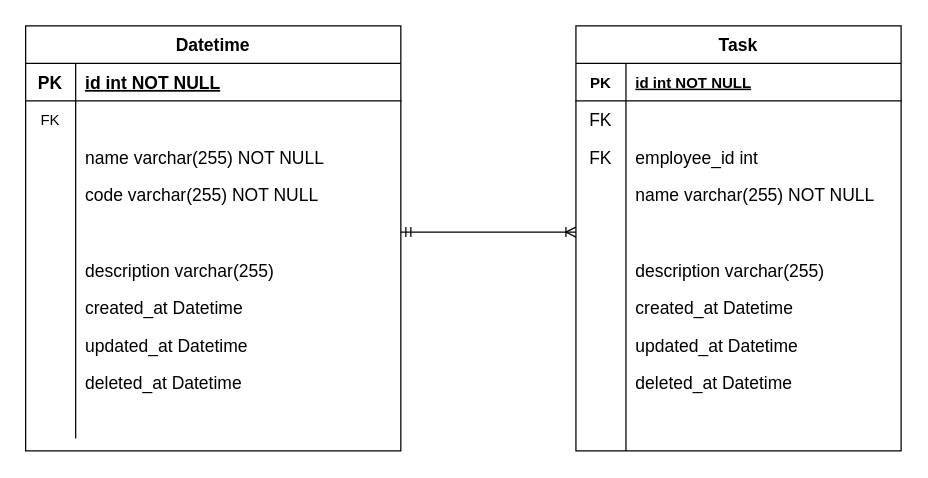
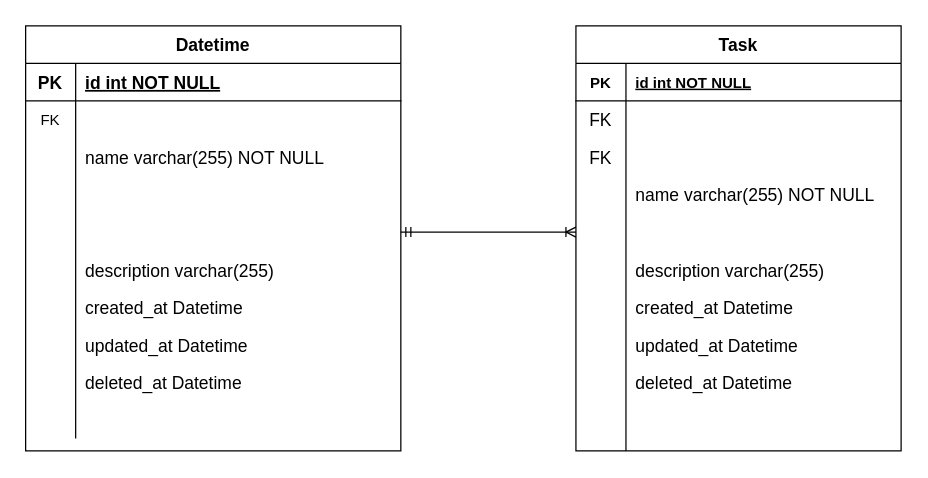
(763, 157) -> none
(238, 194) -> none
